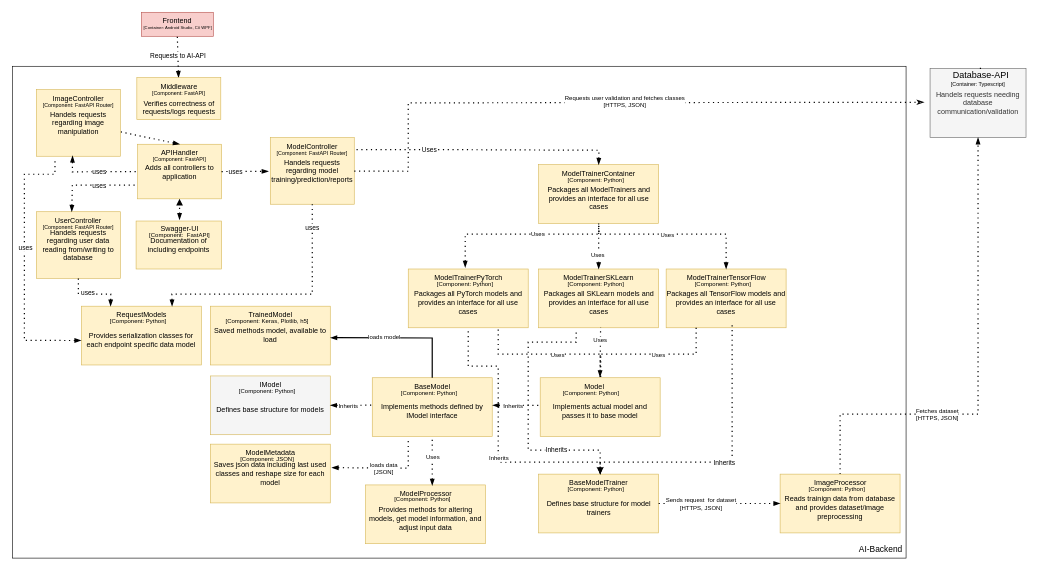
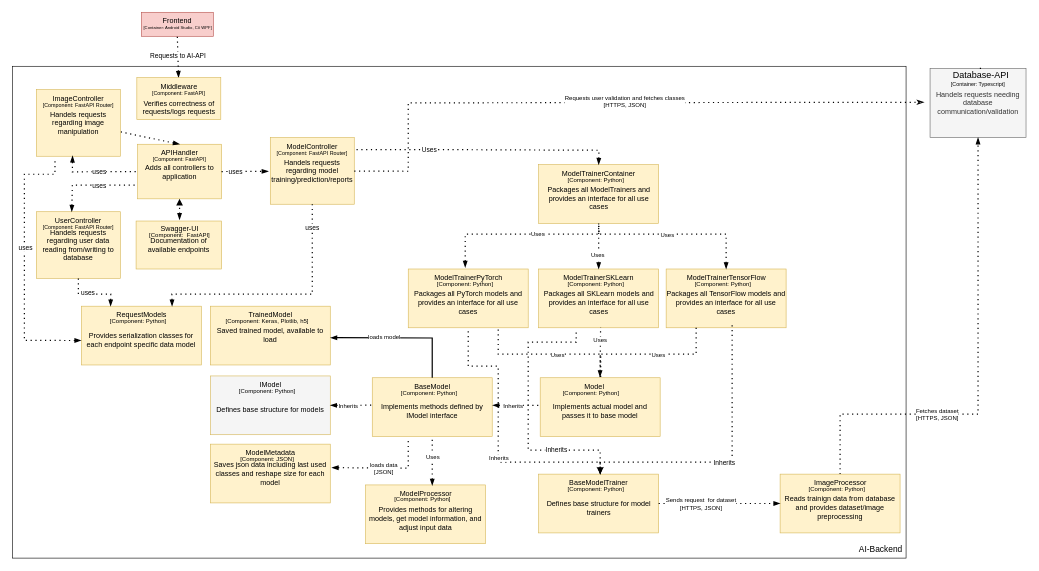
(179, 245) -> (179, 245)
(270, 336) -> (270, 336)
